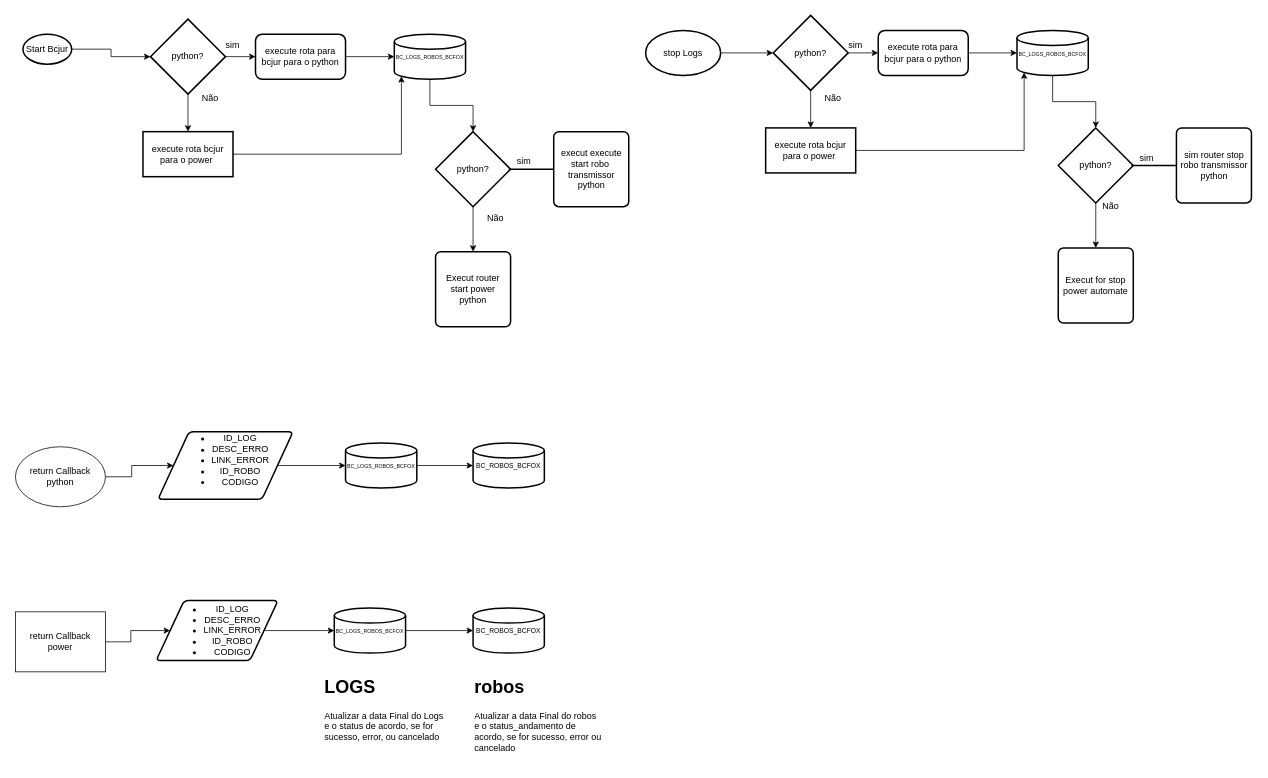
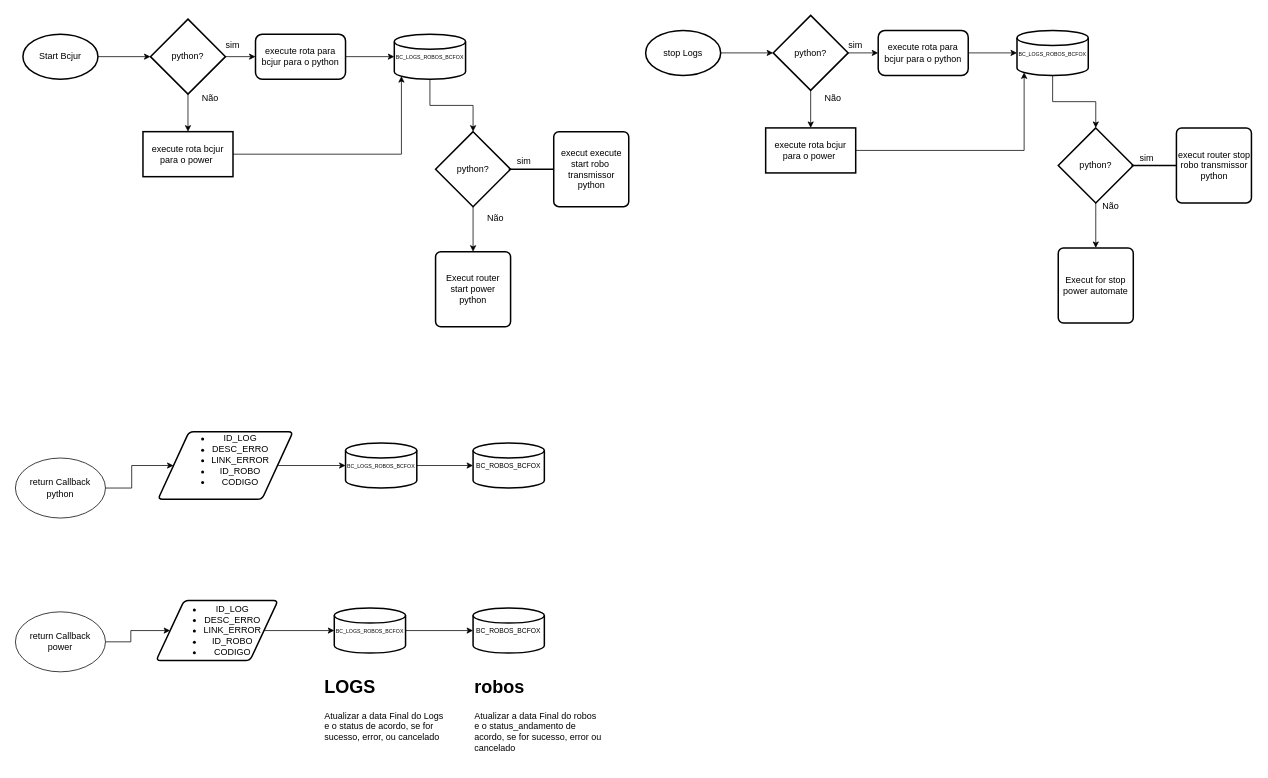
(47, 49) -> (60, 57)
(1214, 165) -> (1214, 165)
(60, 477) -> (60, 488)
(60, 642) -> (60, 642)
